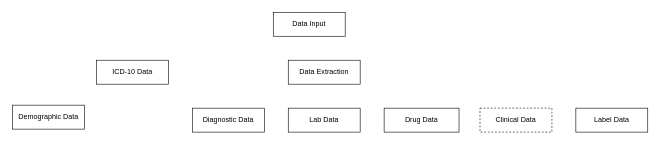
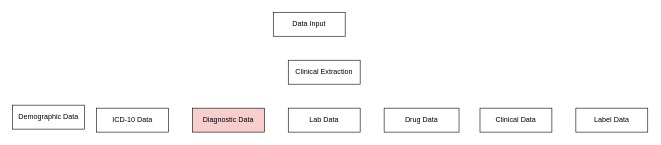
(132, 72) -> (132, 120)
(324, 72) -> (324, 72)
(228, 120) -> (228, 120)
(516, 120) -> (516, 120)
